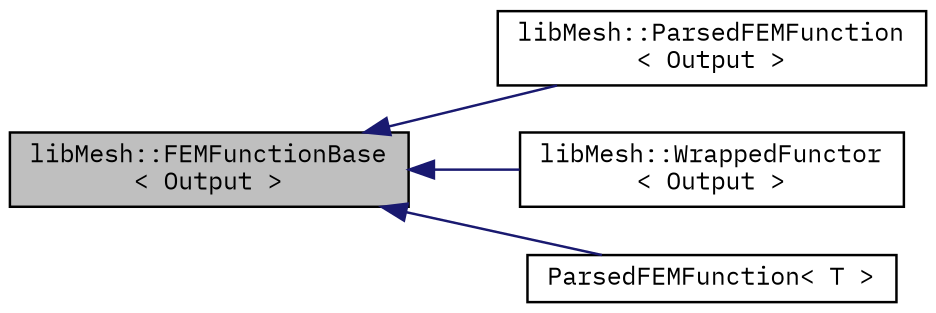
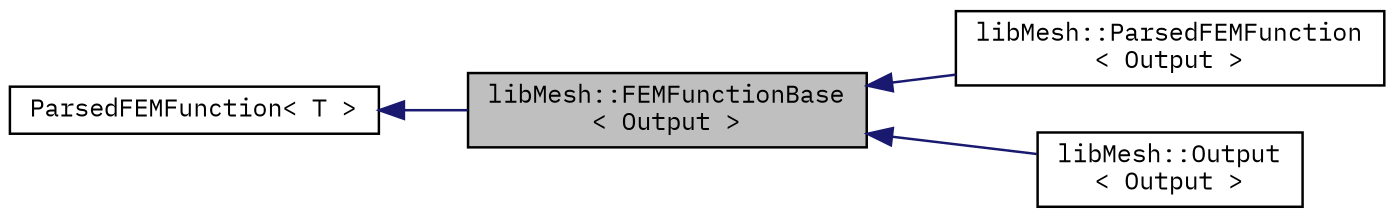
(712, 170) -> (1170, 170)
(504, 234) -> (436, 110)
